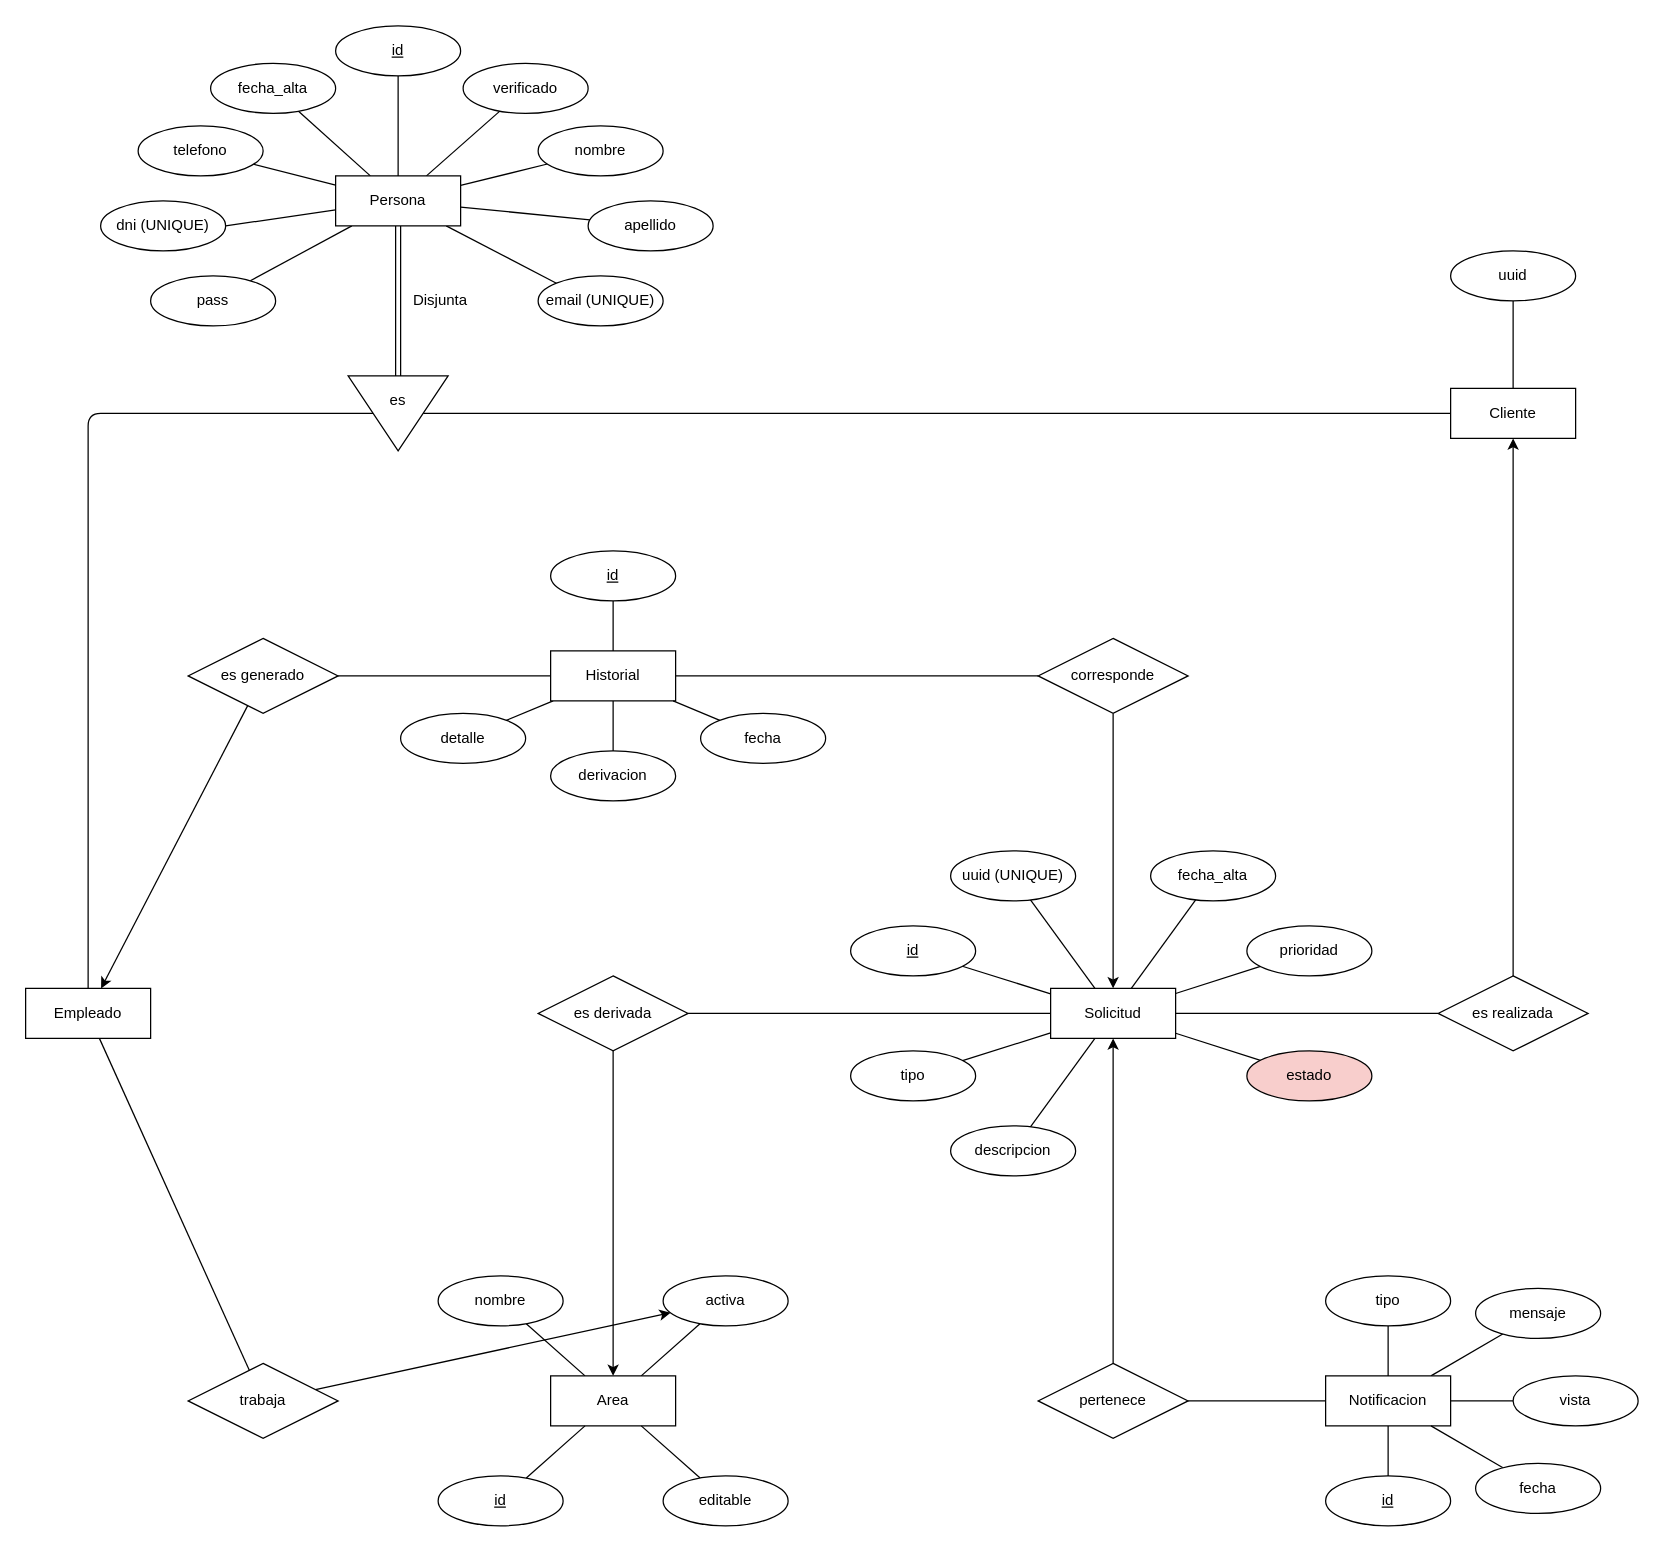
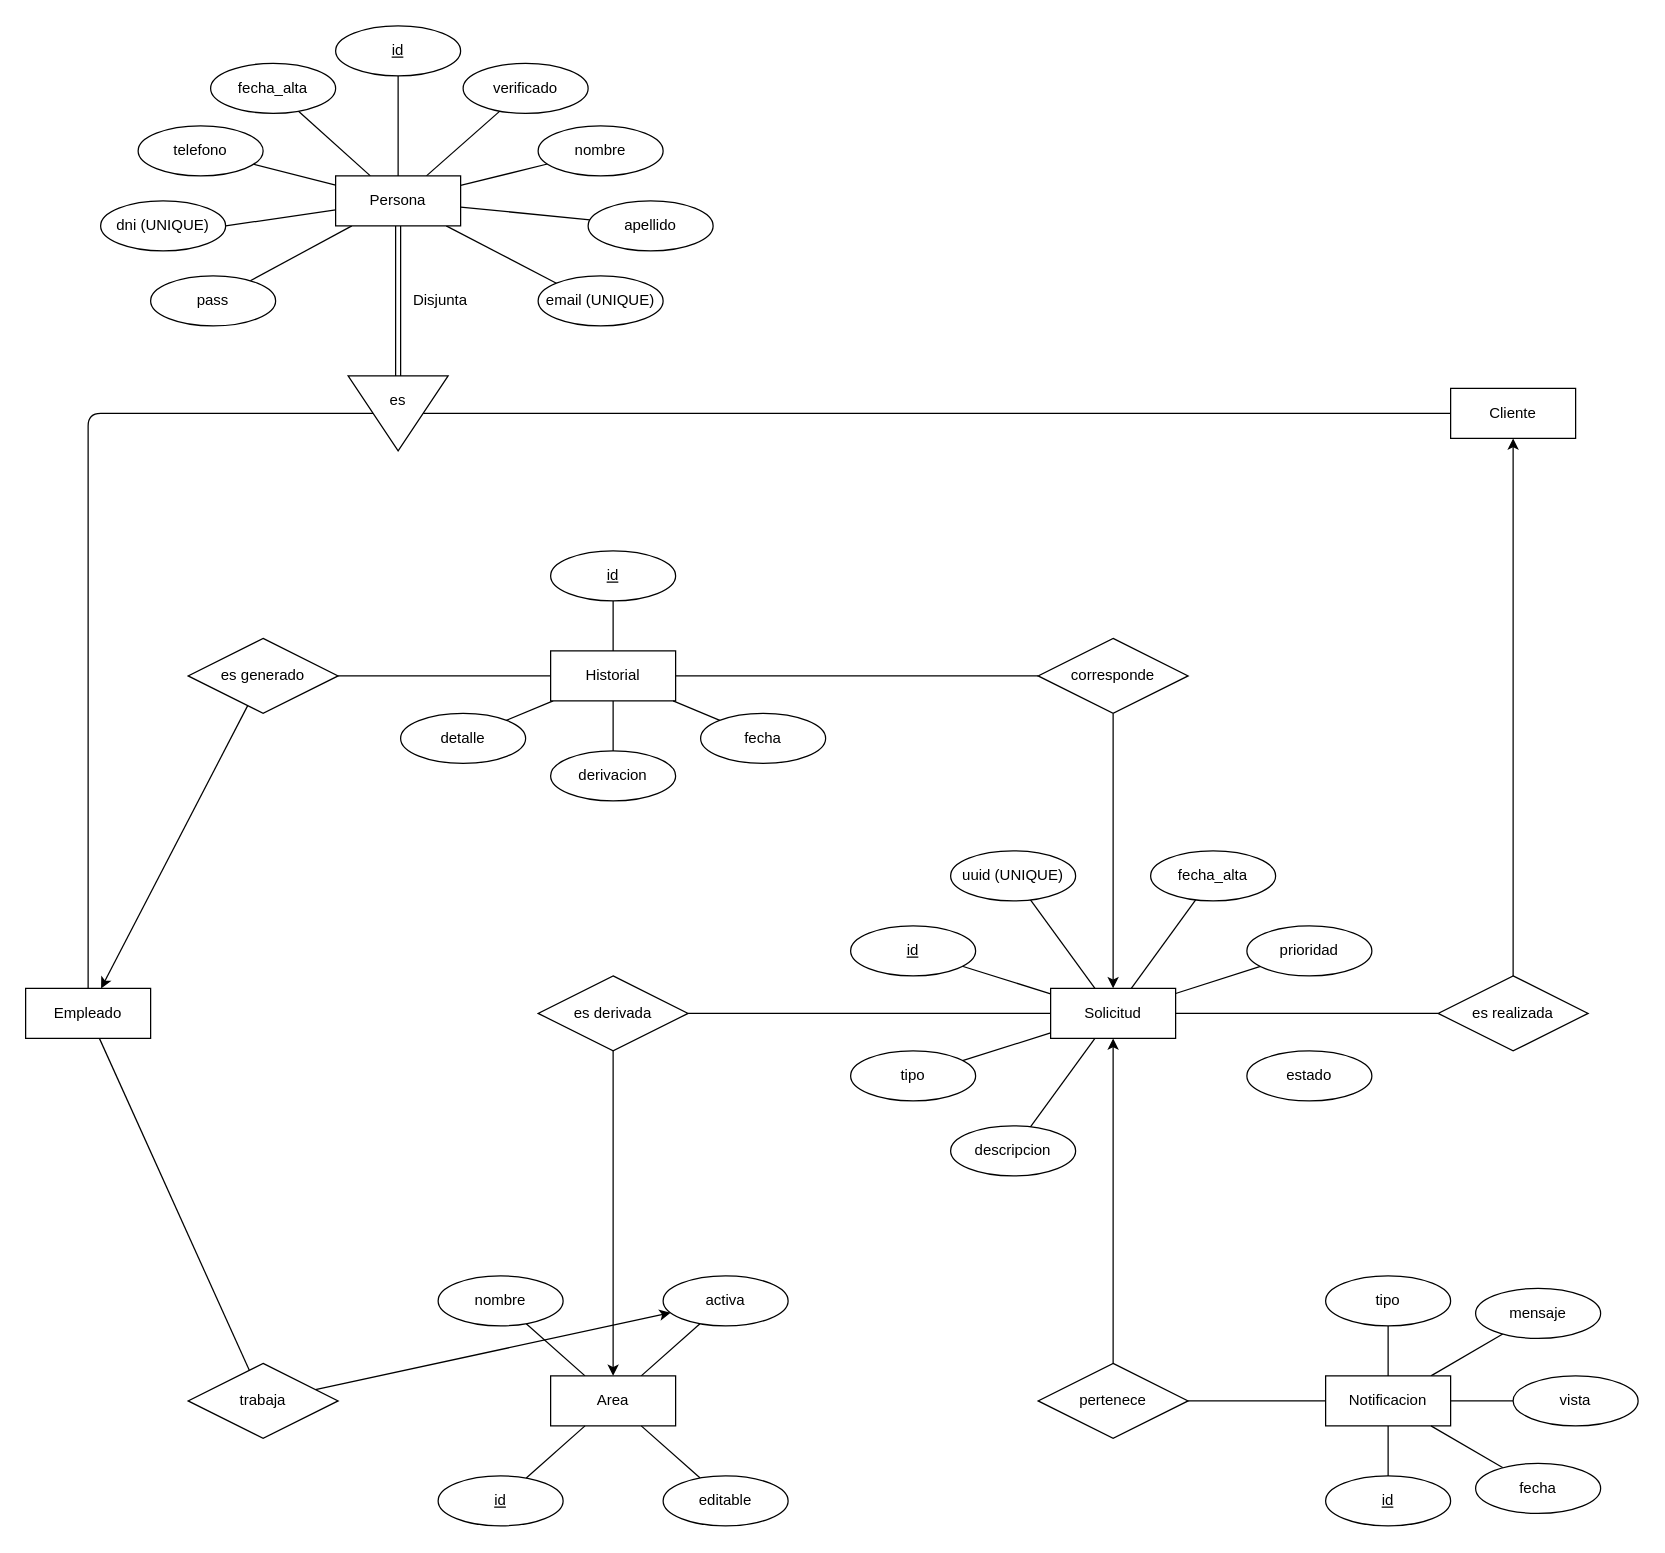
(1513, 276) -> none
(1513, 345) -> none
(1219, 1047) -> none
(1309, 1076) -> (1309, 1076)
